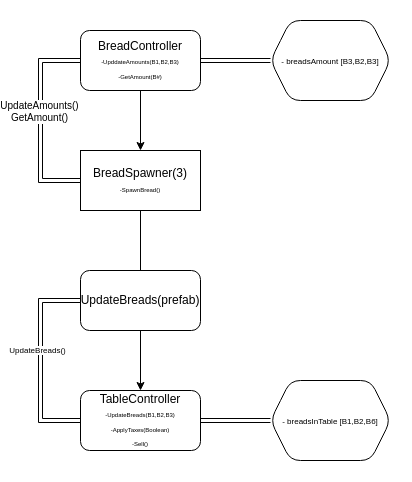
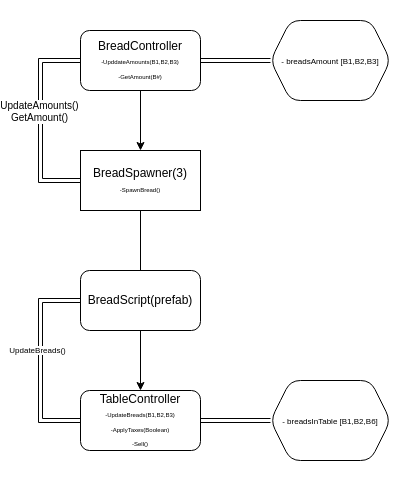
(331, 61) -> (331, 61)
(141, 301) -> (141, 301)
